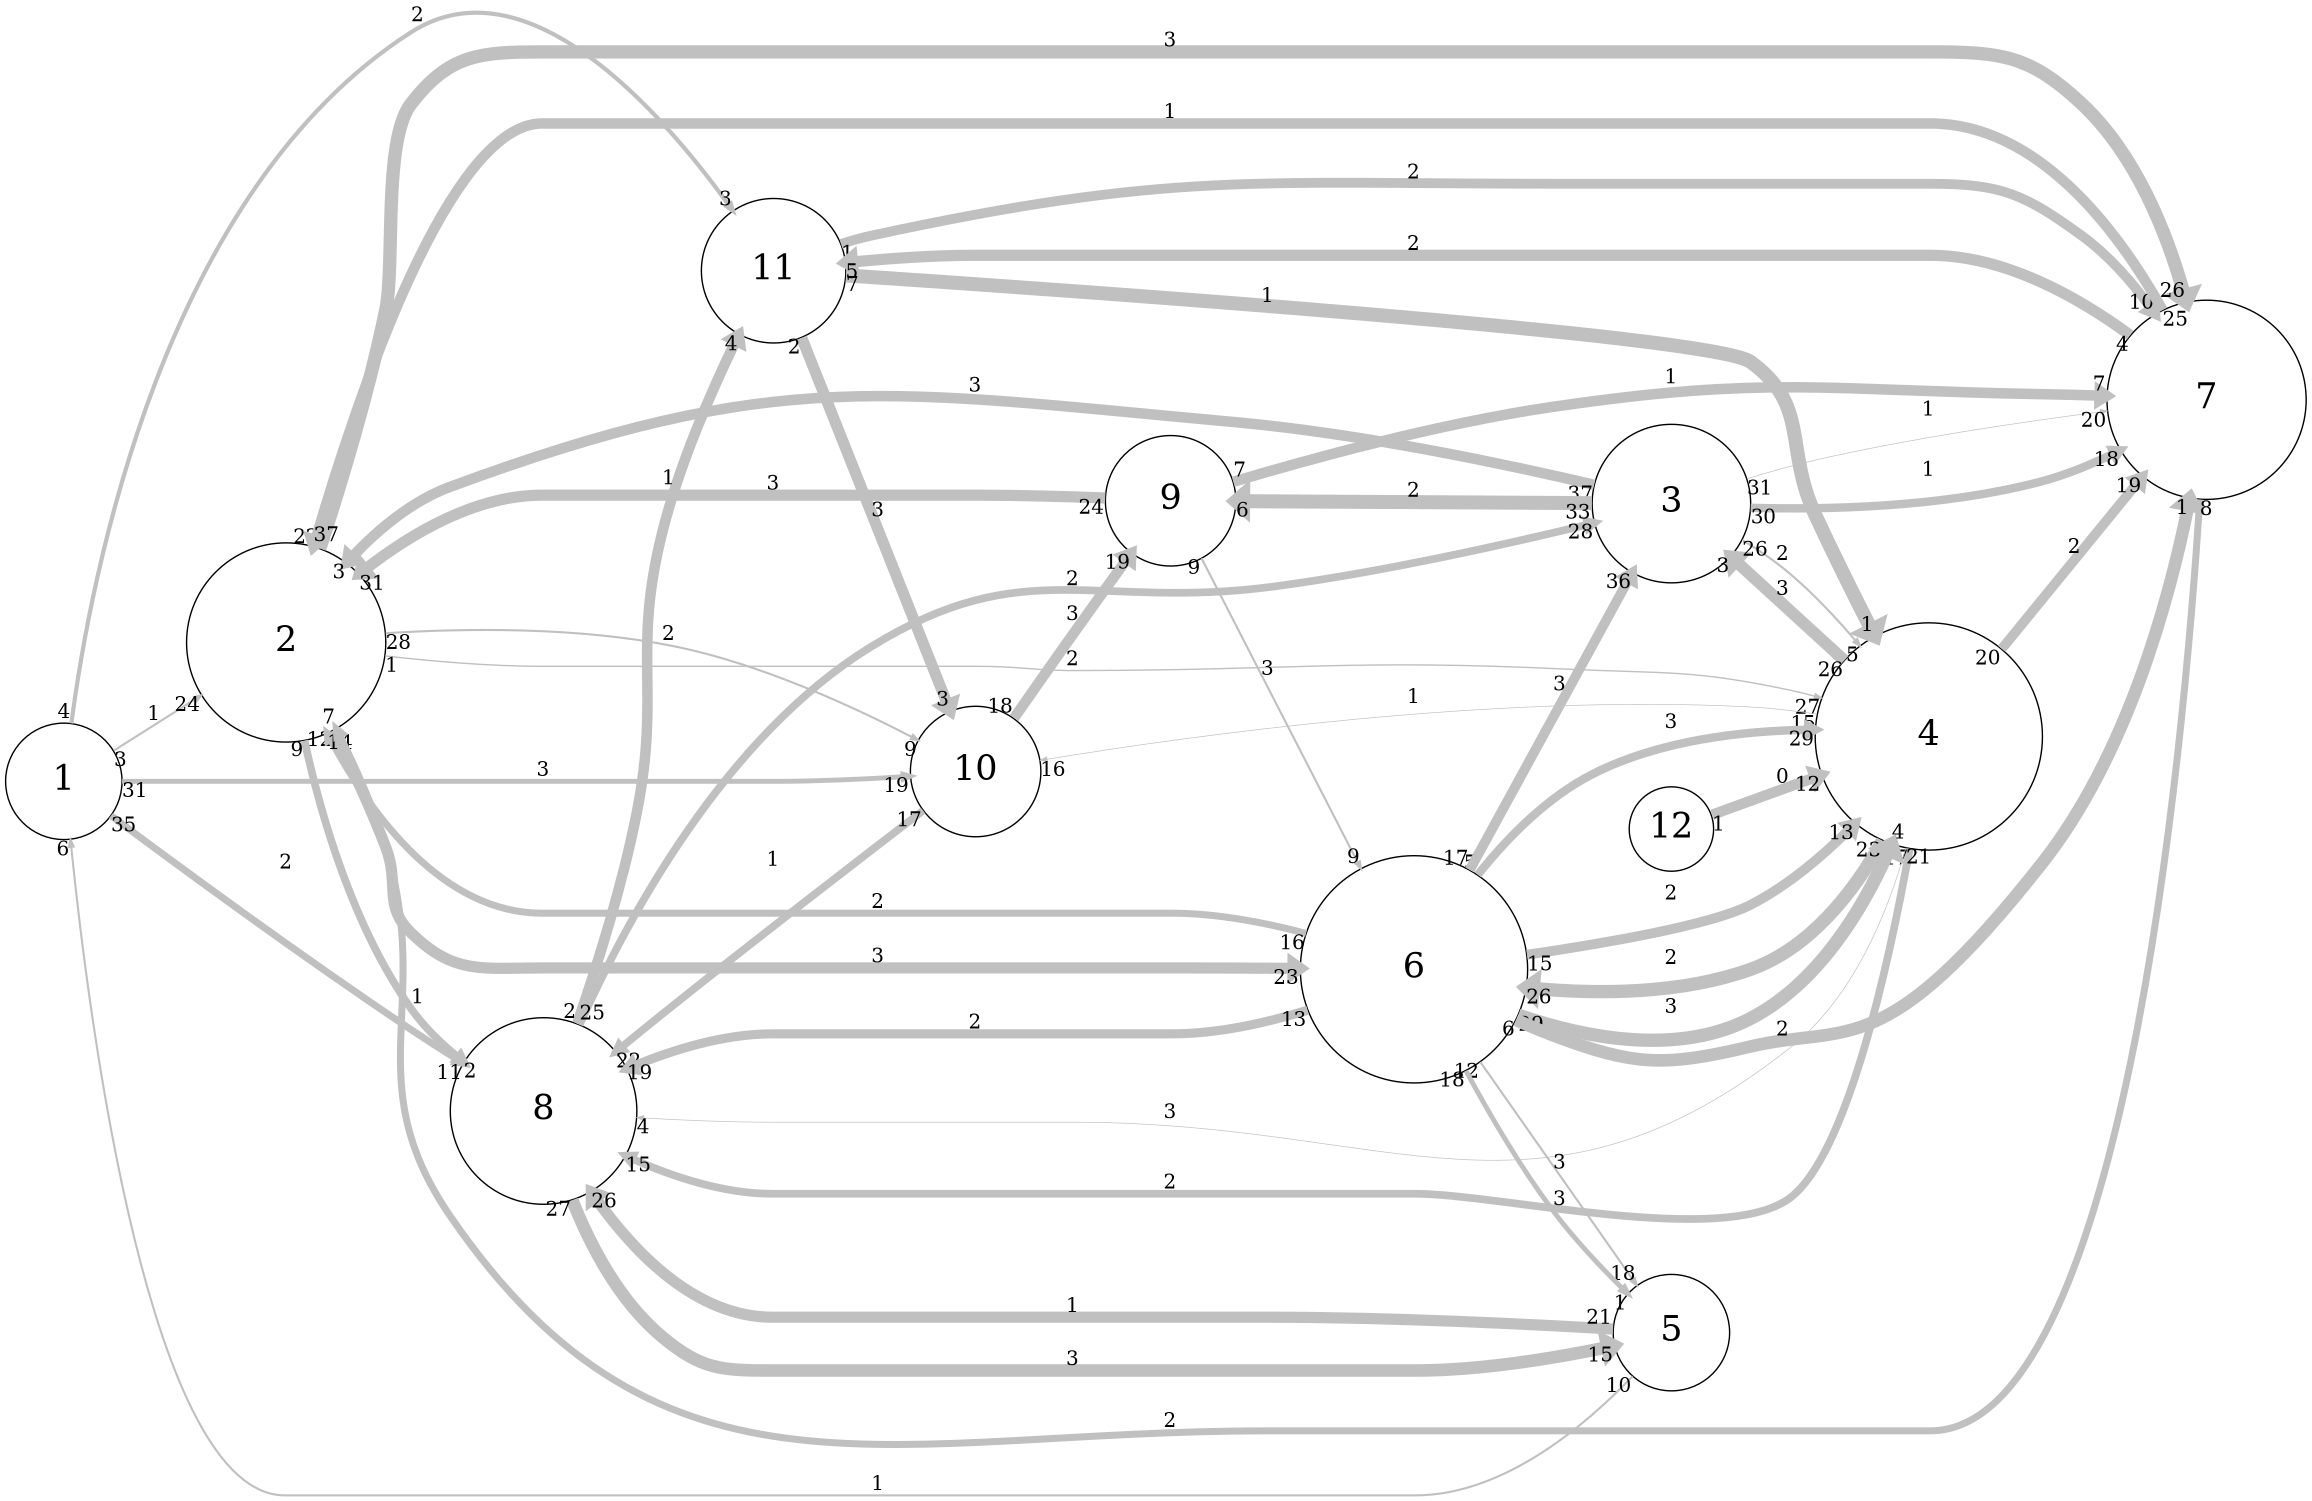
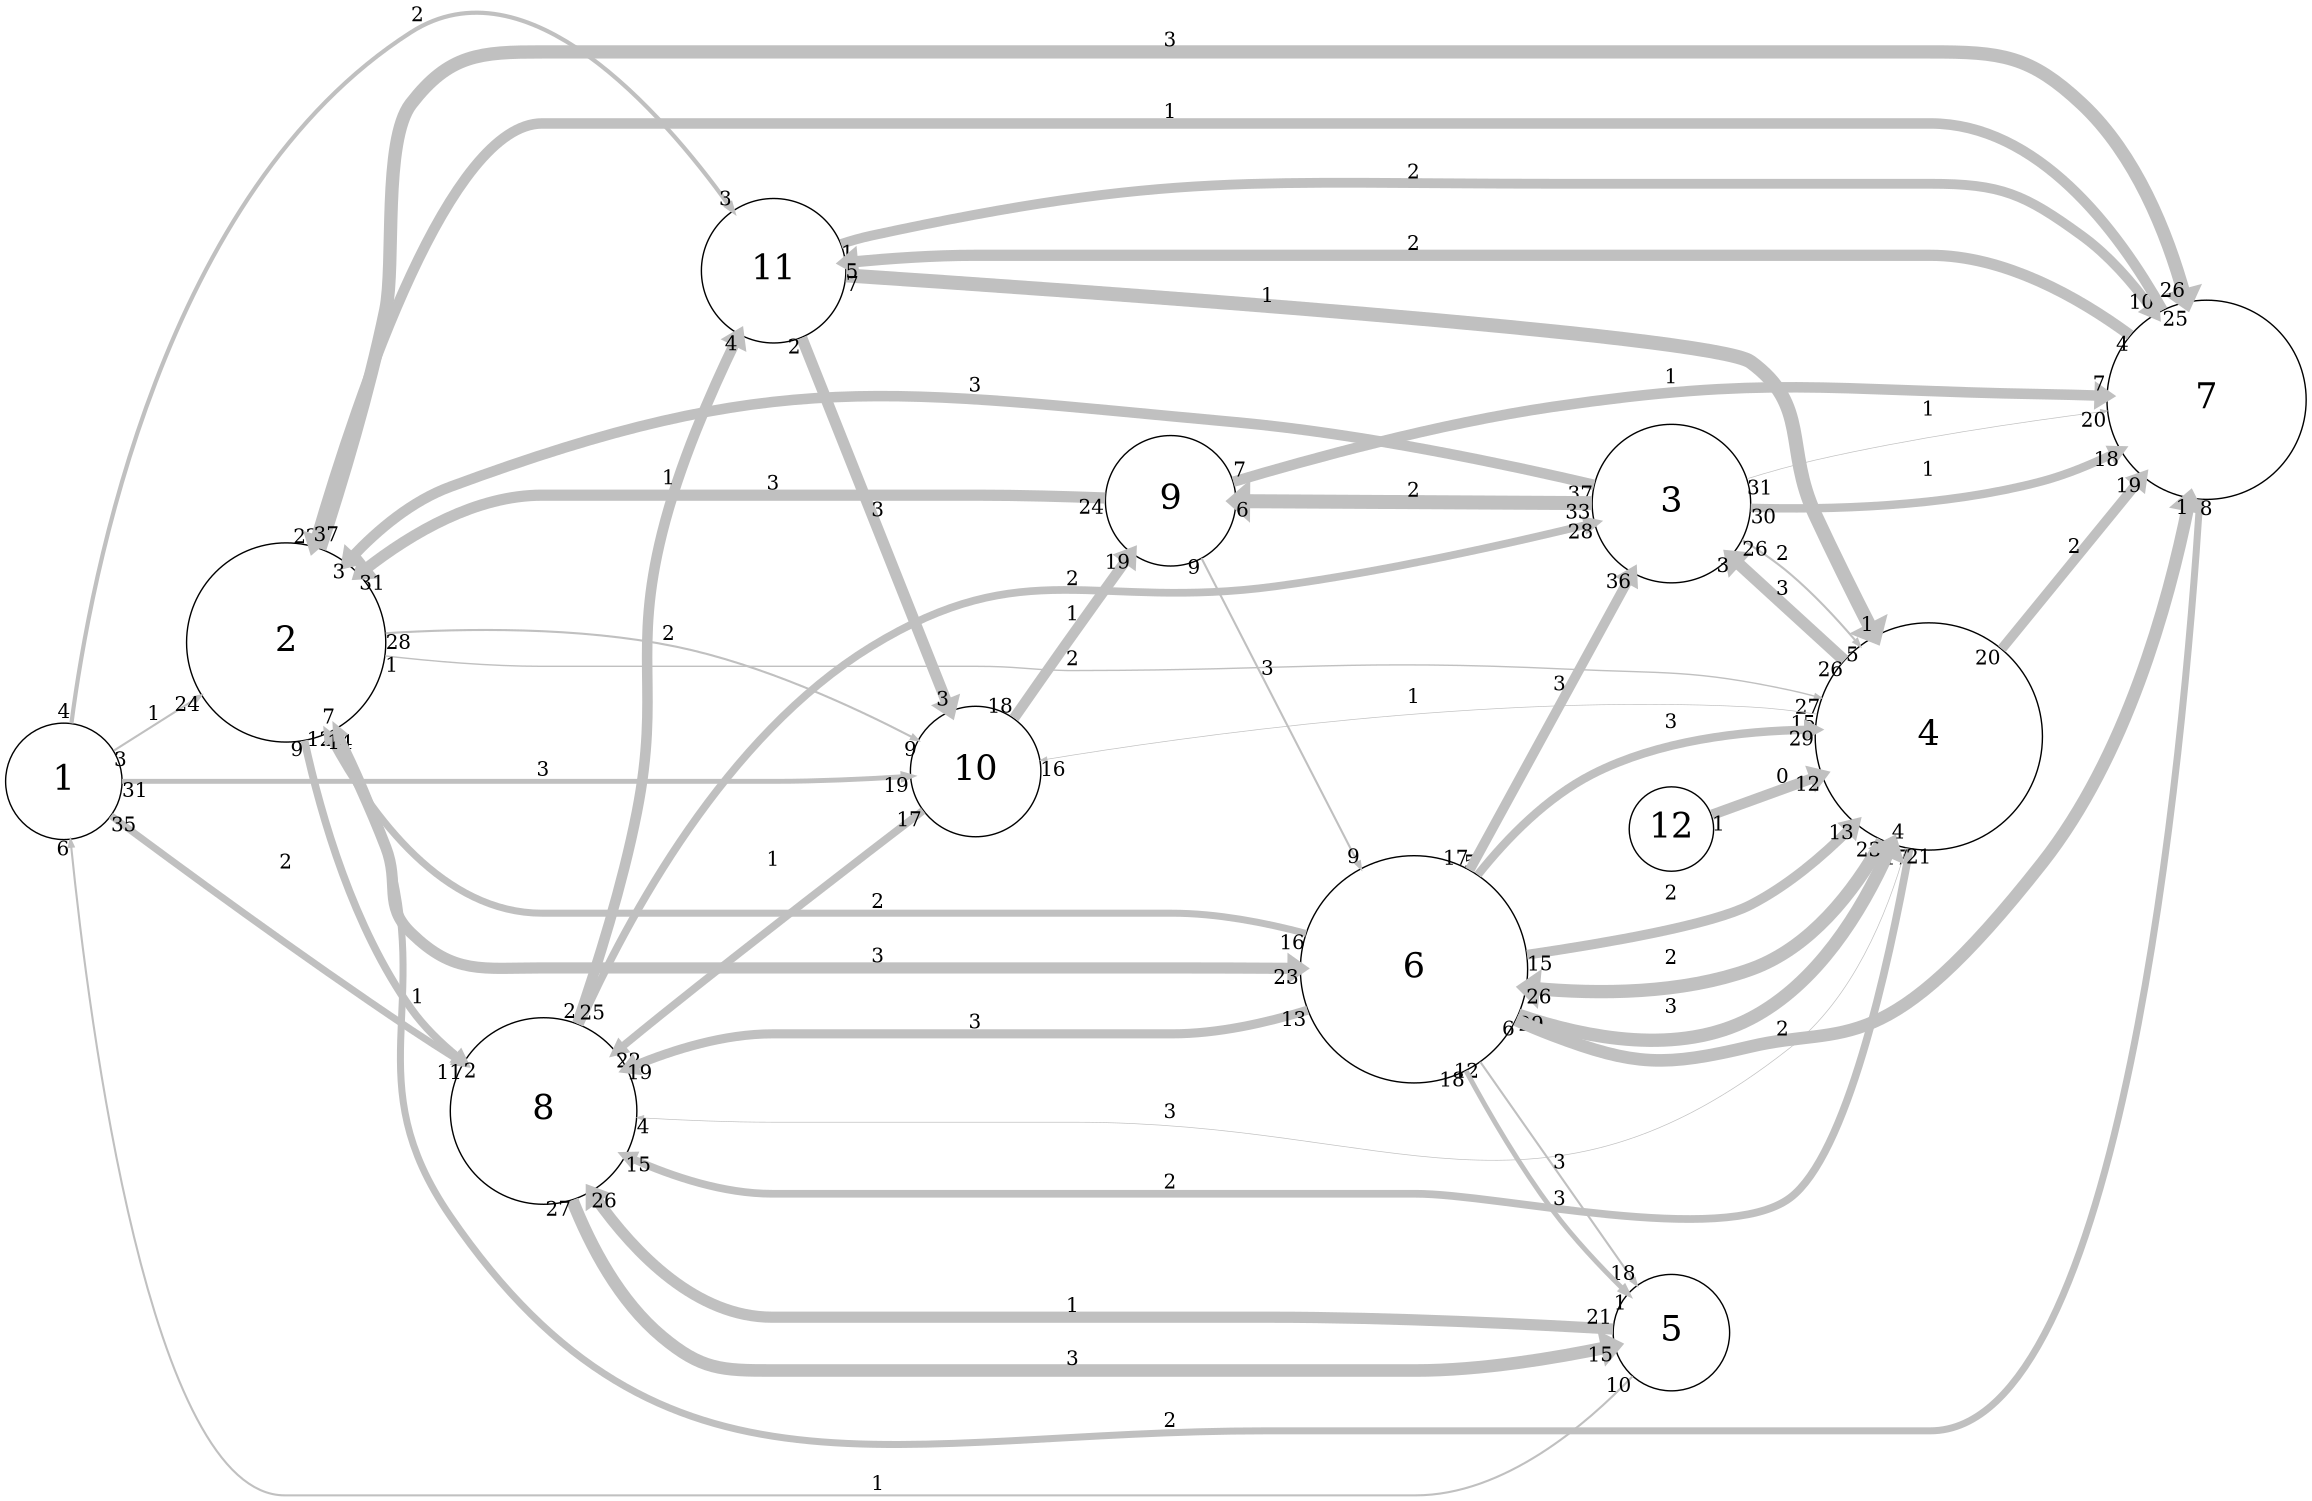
(1073, 615) -> (1073, 615)
(976, 1023) -> (976, 1023)
